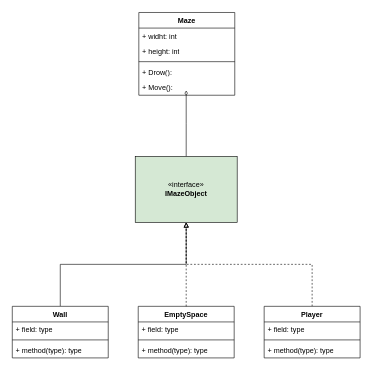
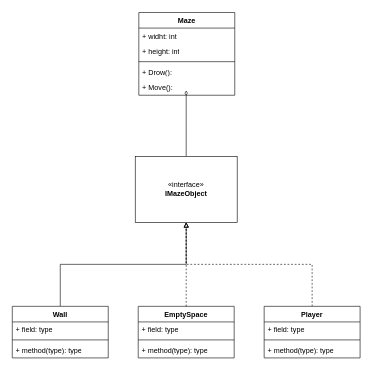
(186, 189) -> (186, 189)
